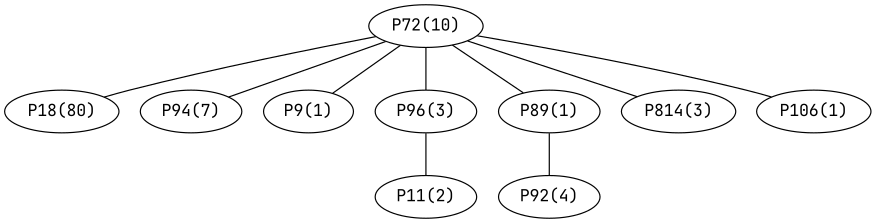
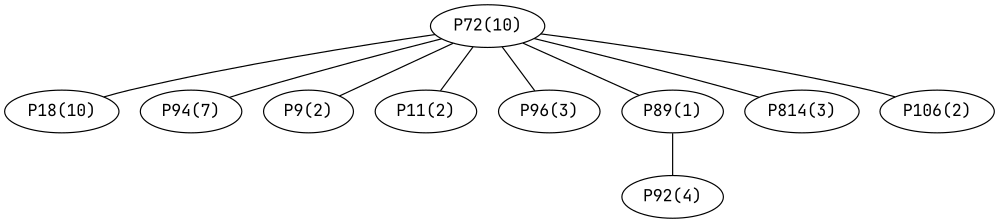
(62, 111) -> (62, 111)
(309, 111) -> (309, 111)
(814, 111) -> (937, 111)
(426, 154) -> (457, 69)
